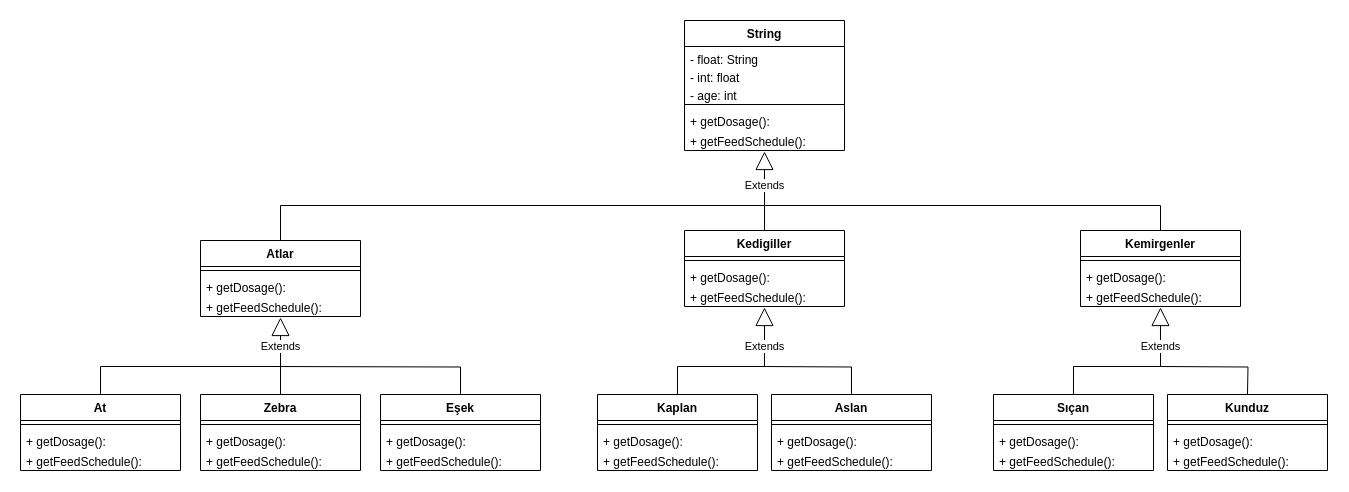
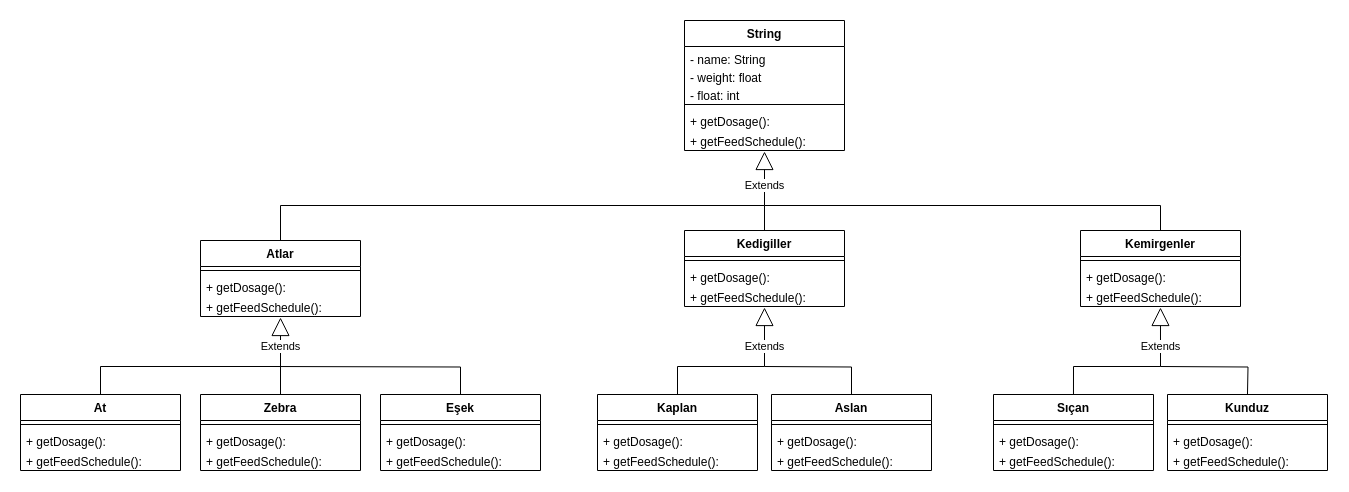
(733, 60) -> (731, 60)
(723, 78) -> (733, 78)
(717, 96) -> (723, 96)
